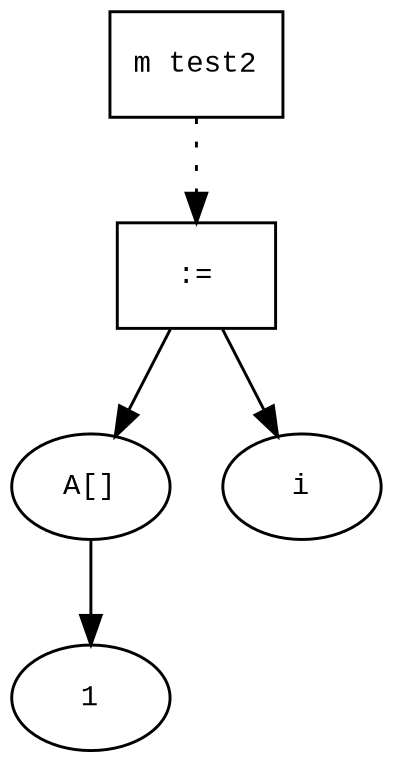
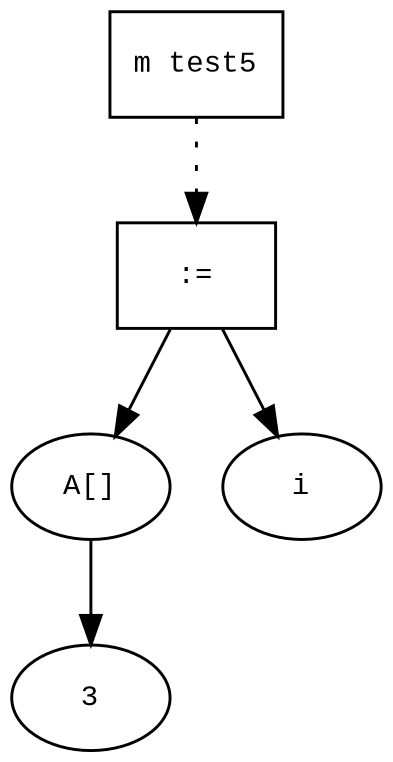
(196, 65) -> (196, 65)
(91, 698) -> (91, 698)
